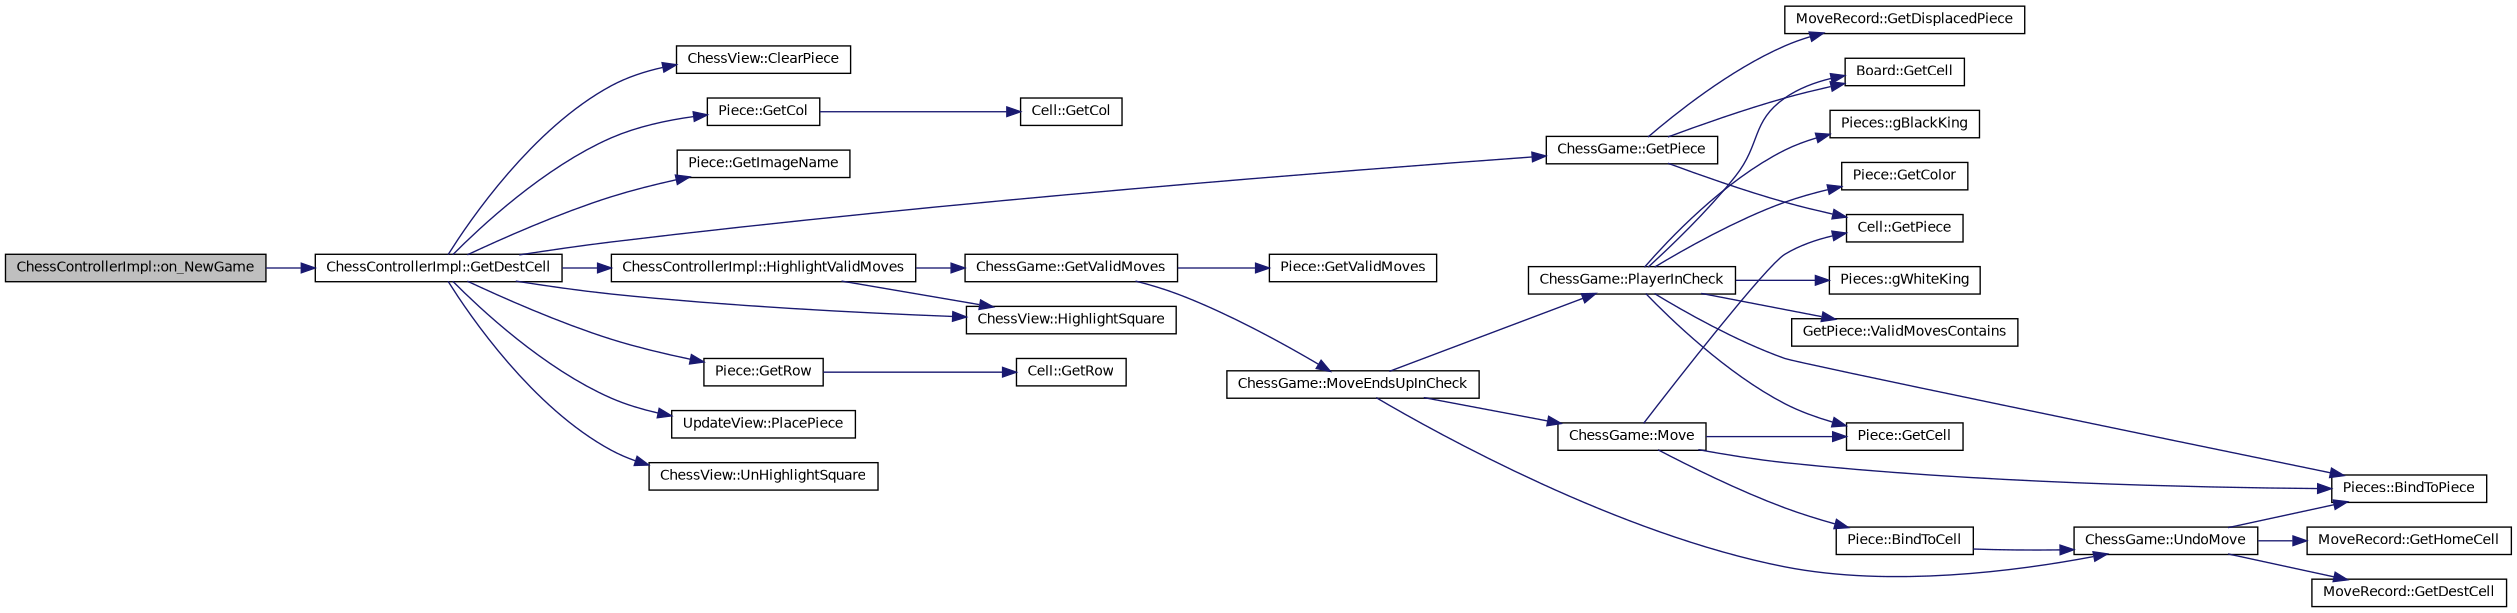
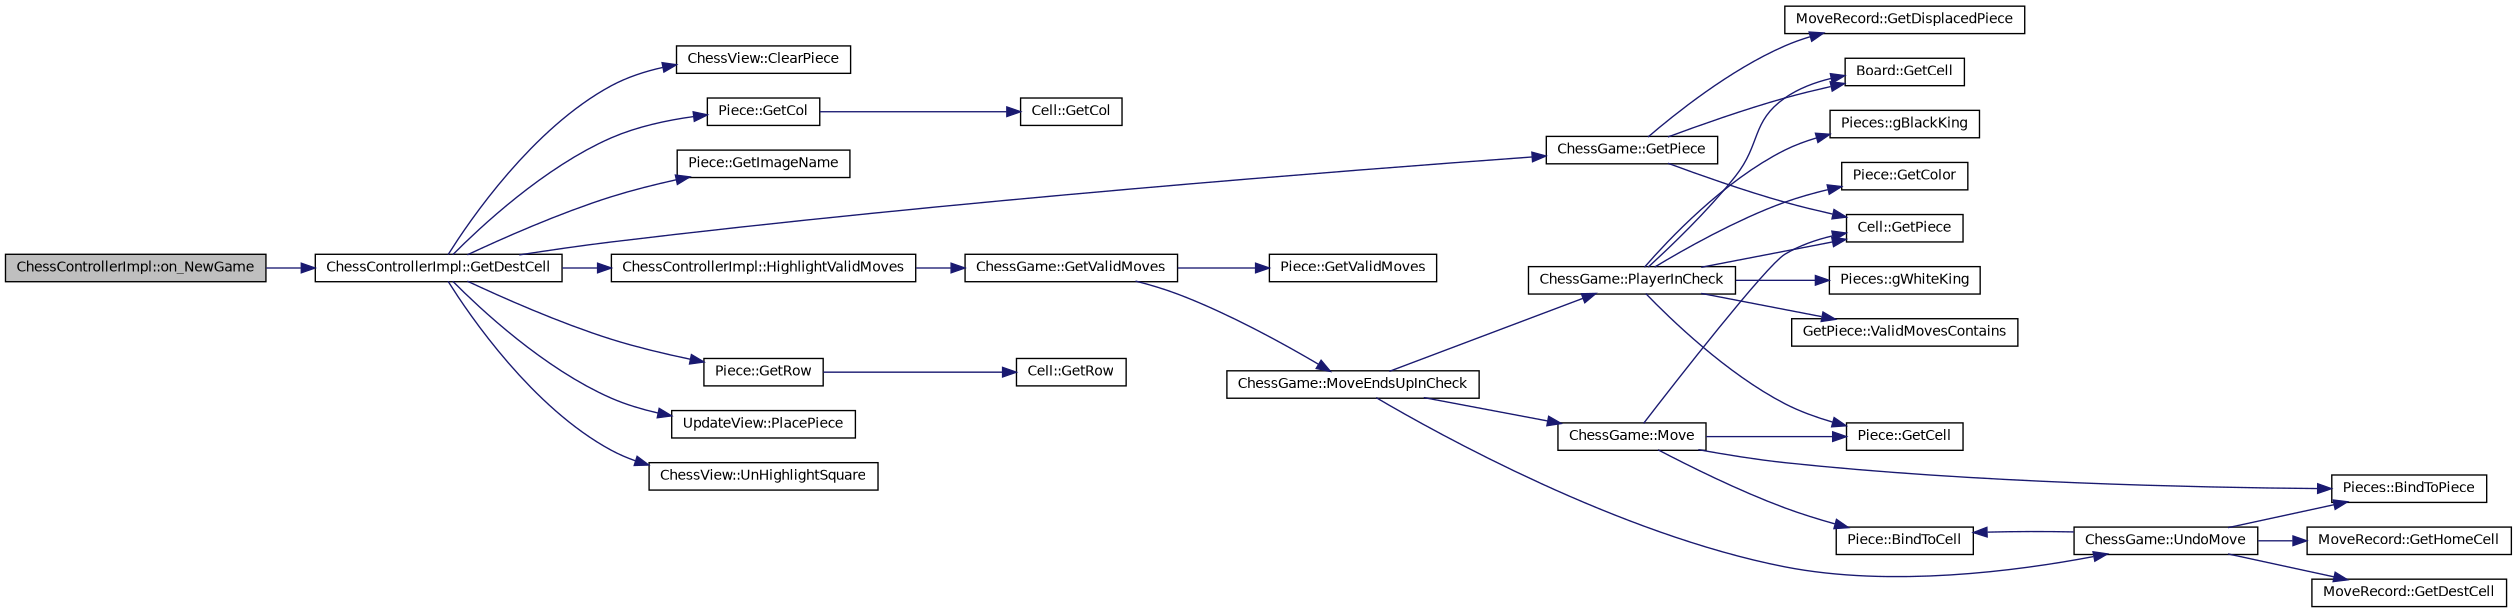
(1071, 320) -> none
(1986, 402) -> (1767, 255)
(2017, 550) -> (2031, 532)
